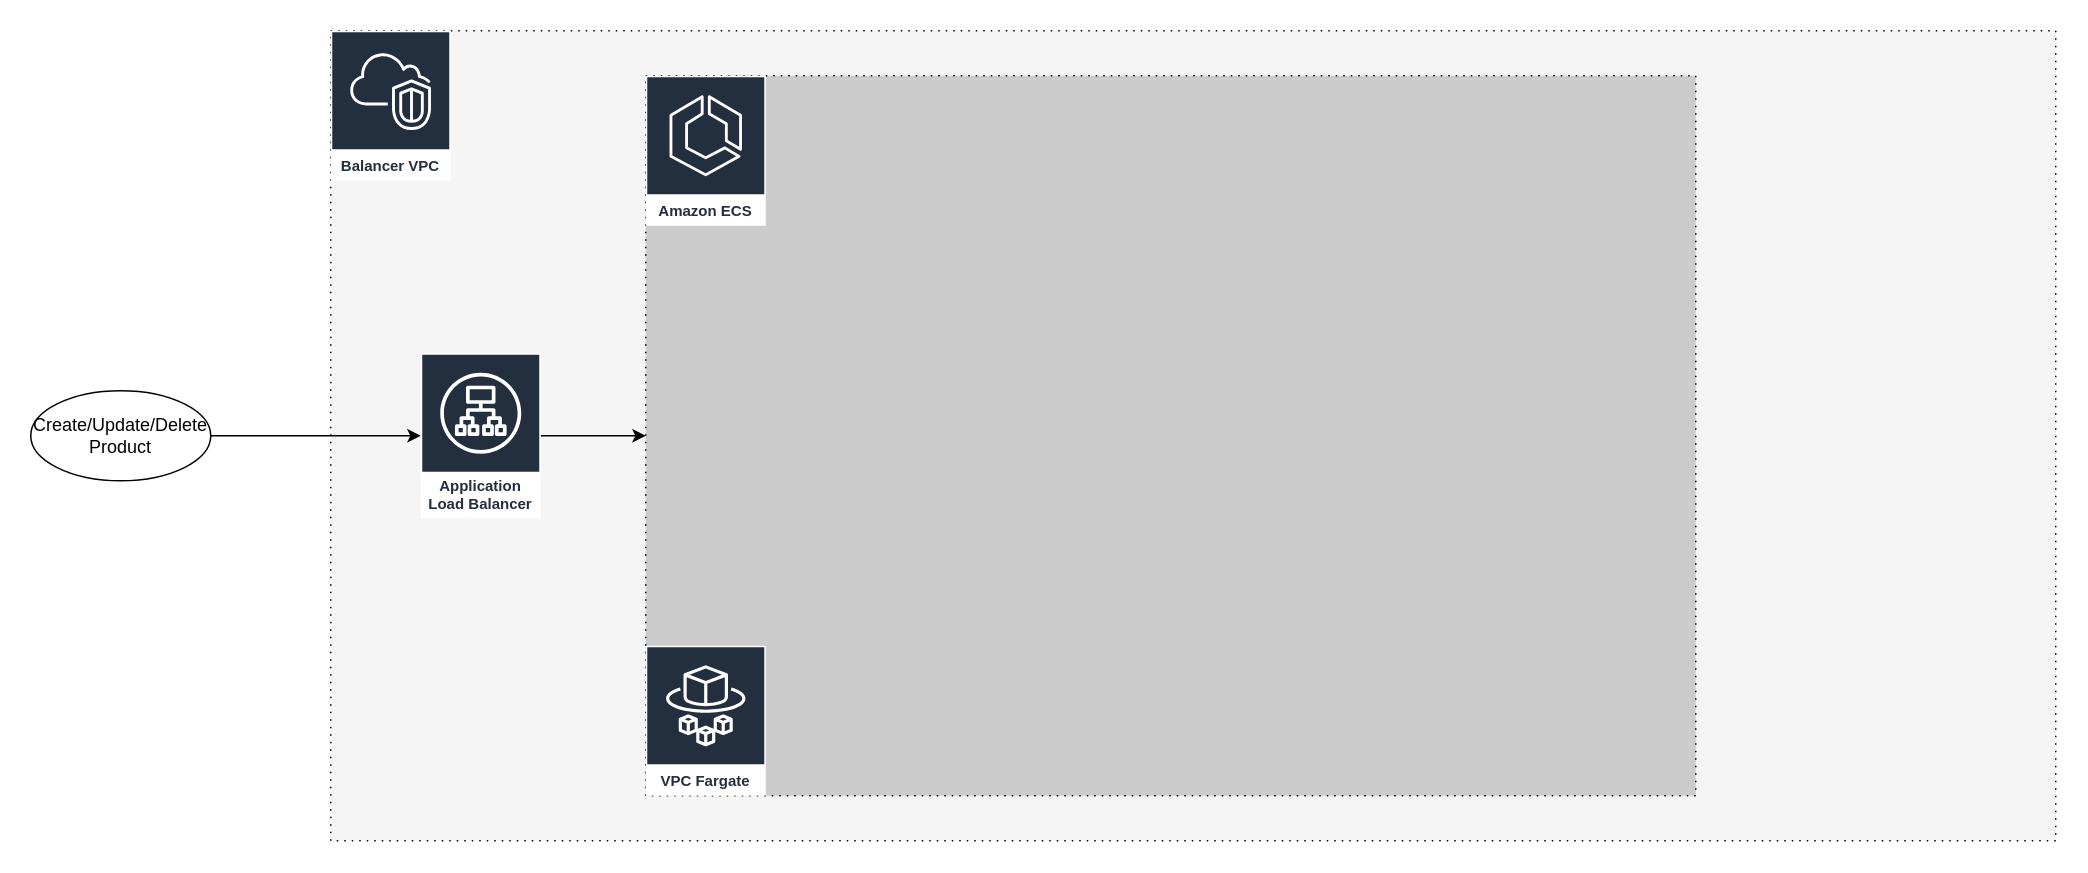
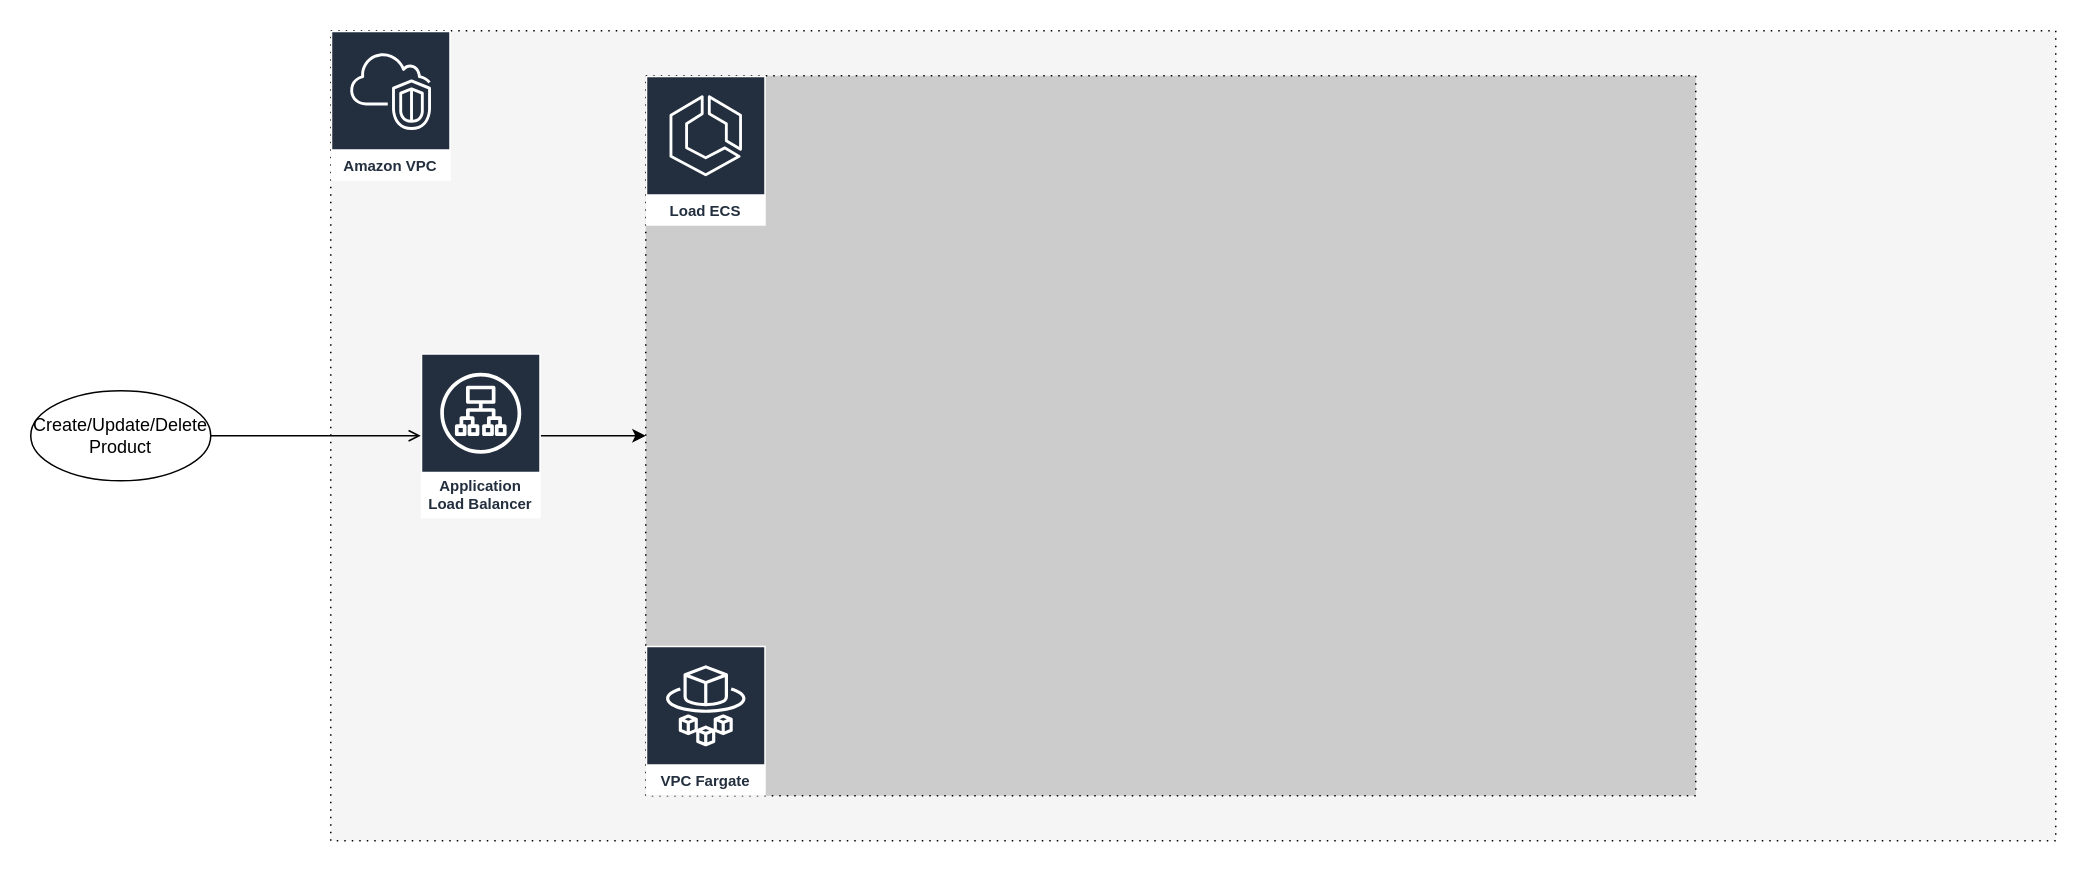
(391, 166) -> (391, 166)
(706, 211) -> (706, 211)
(409, 436) -> (411, 436)
